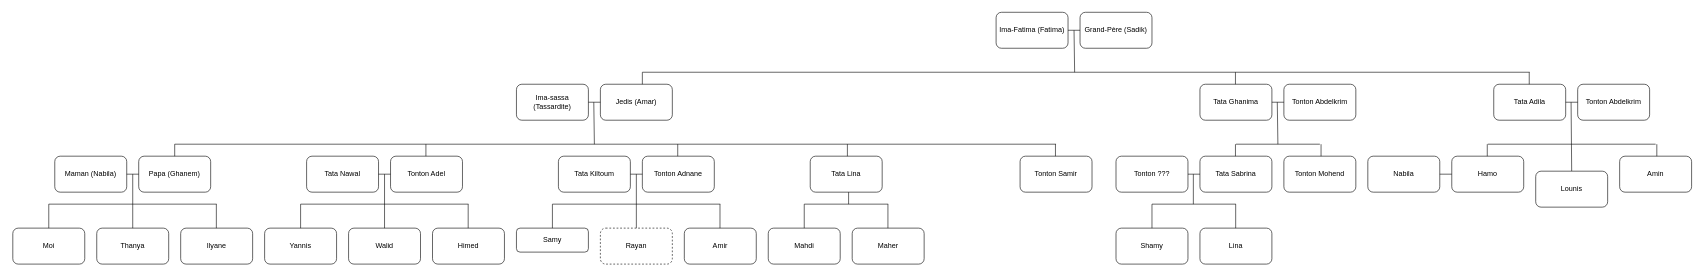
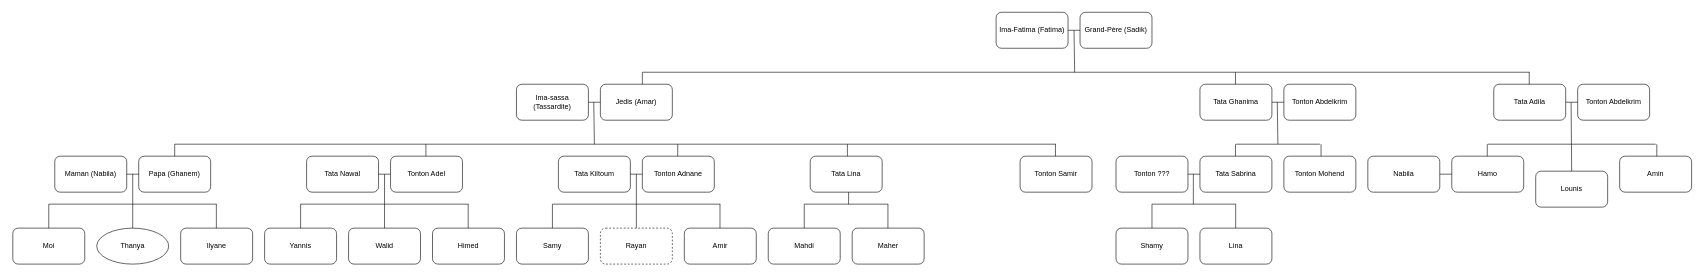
(552, 240) -> (552, 246)
(132, 246) -> (132, 246)
